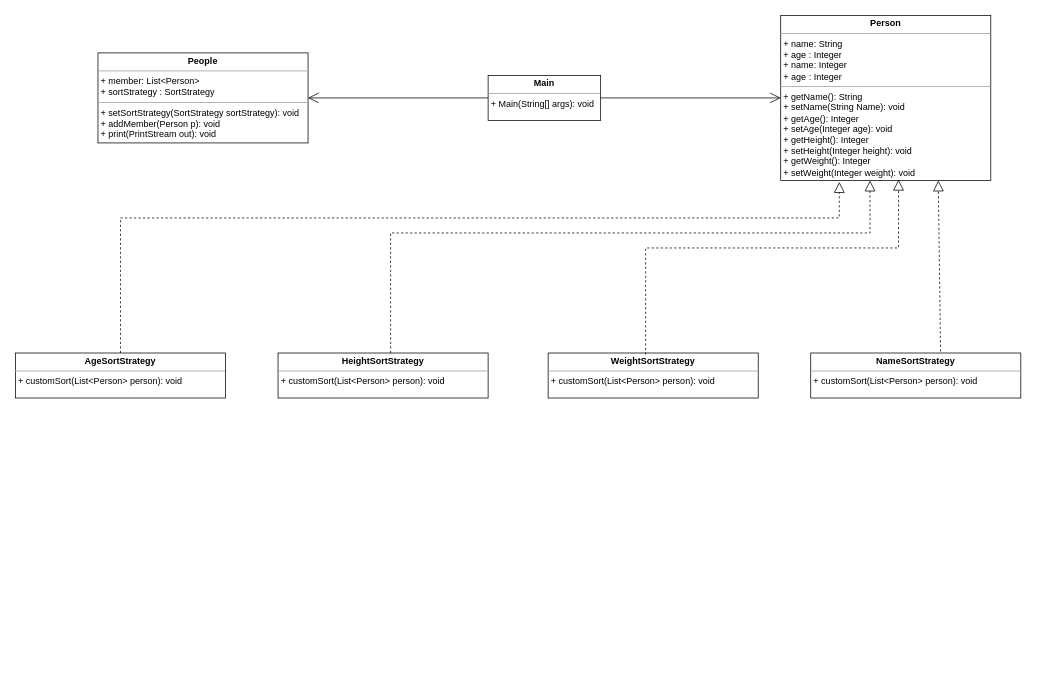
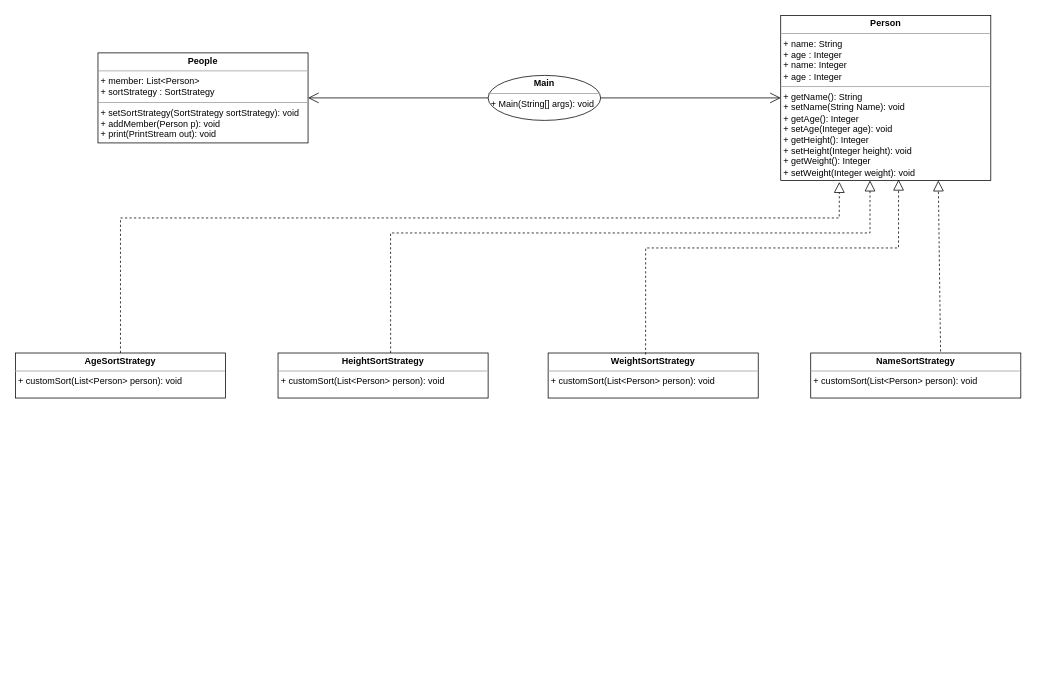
(544, 98) -> (544, 98)
